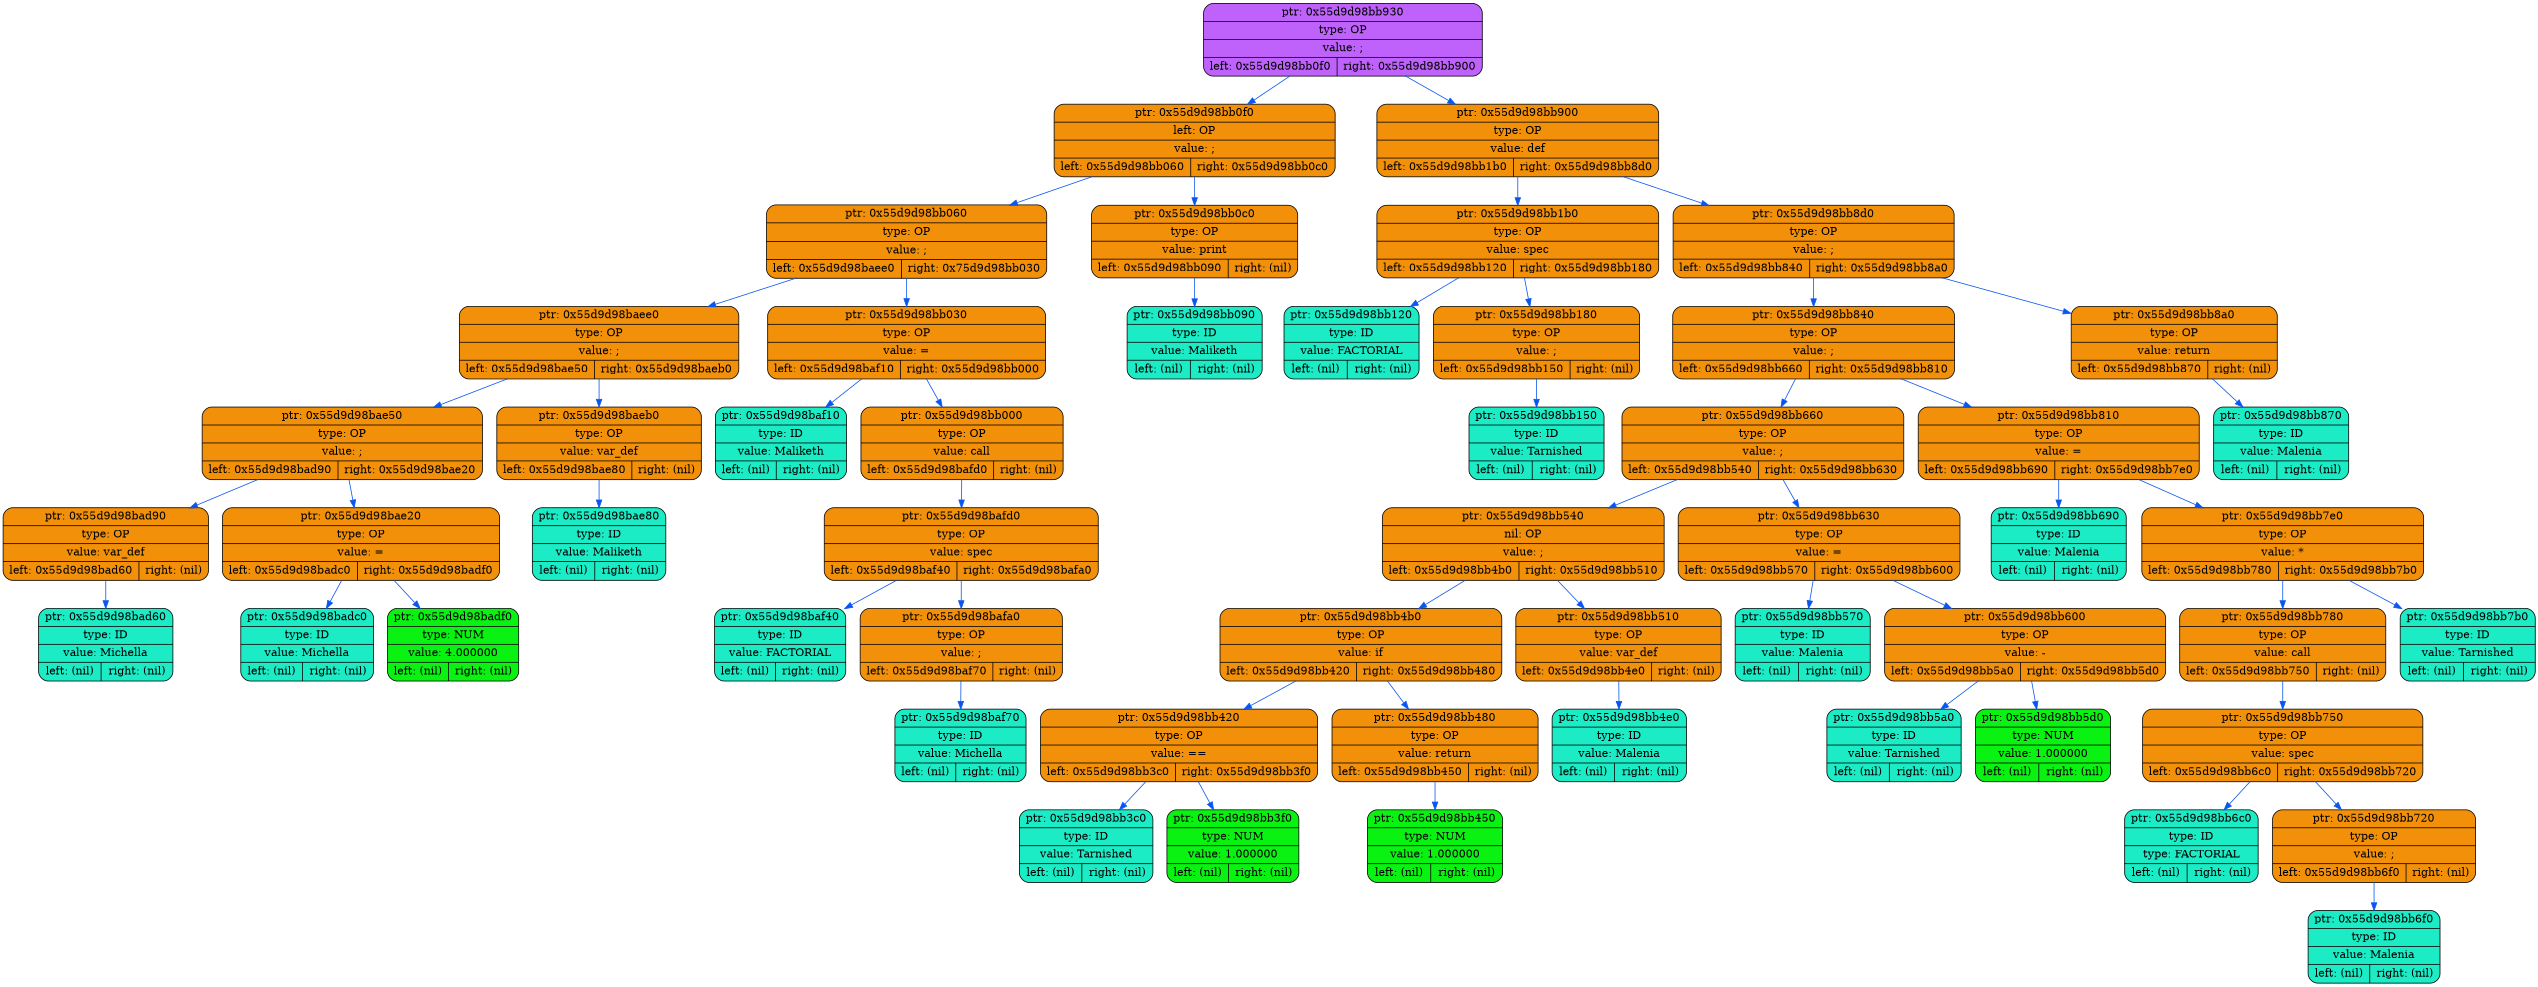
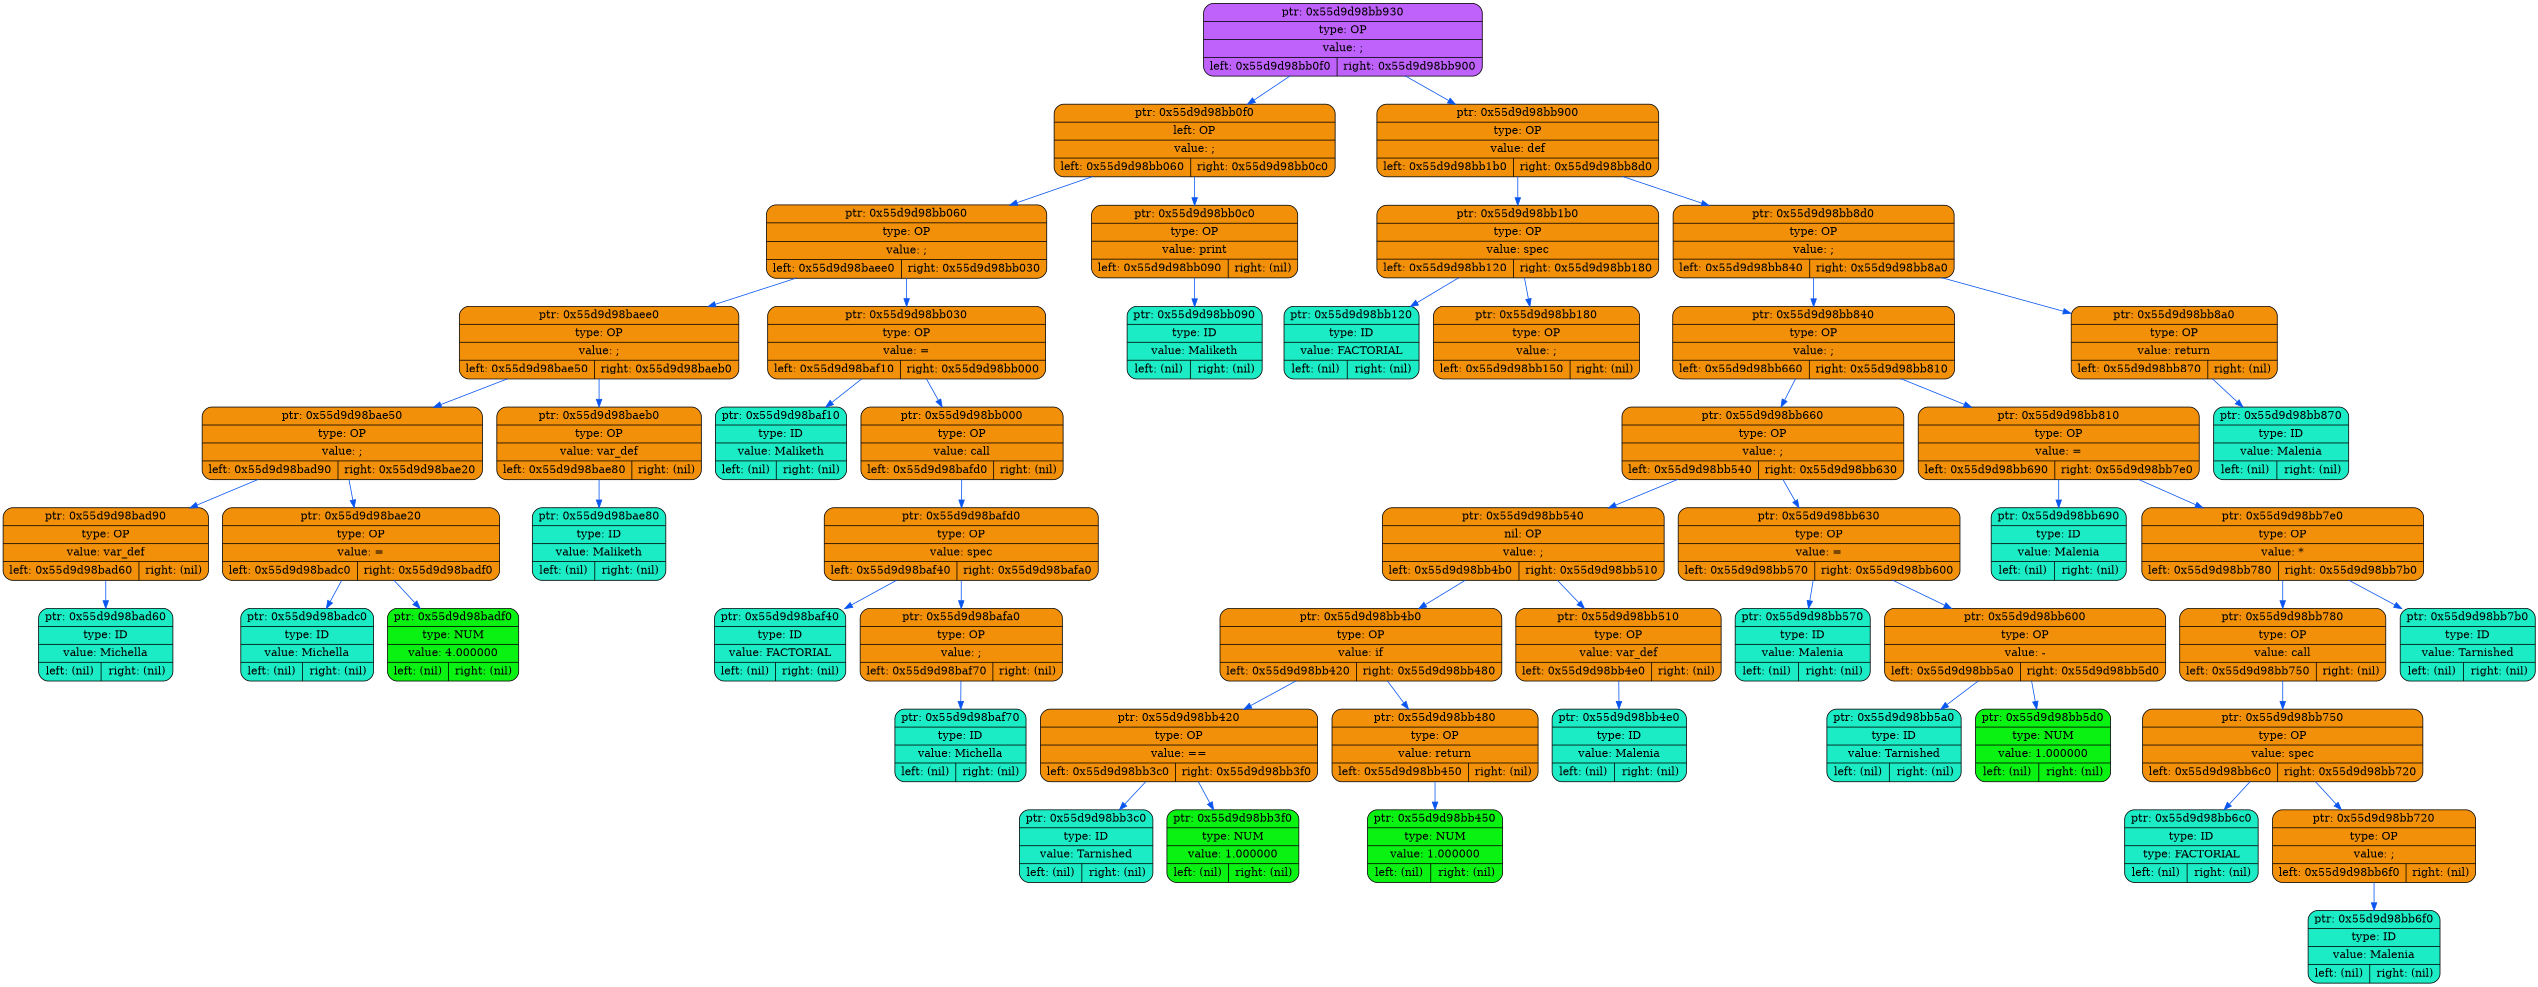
(974, 269) -> (974, 269)
(1537, 443) -> none
